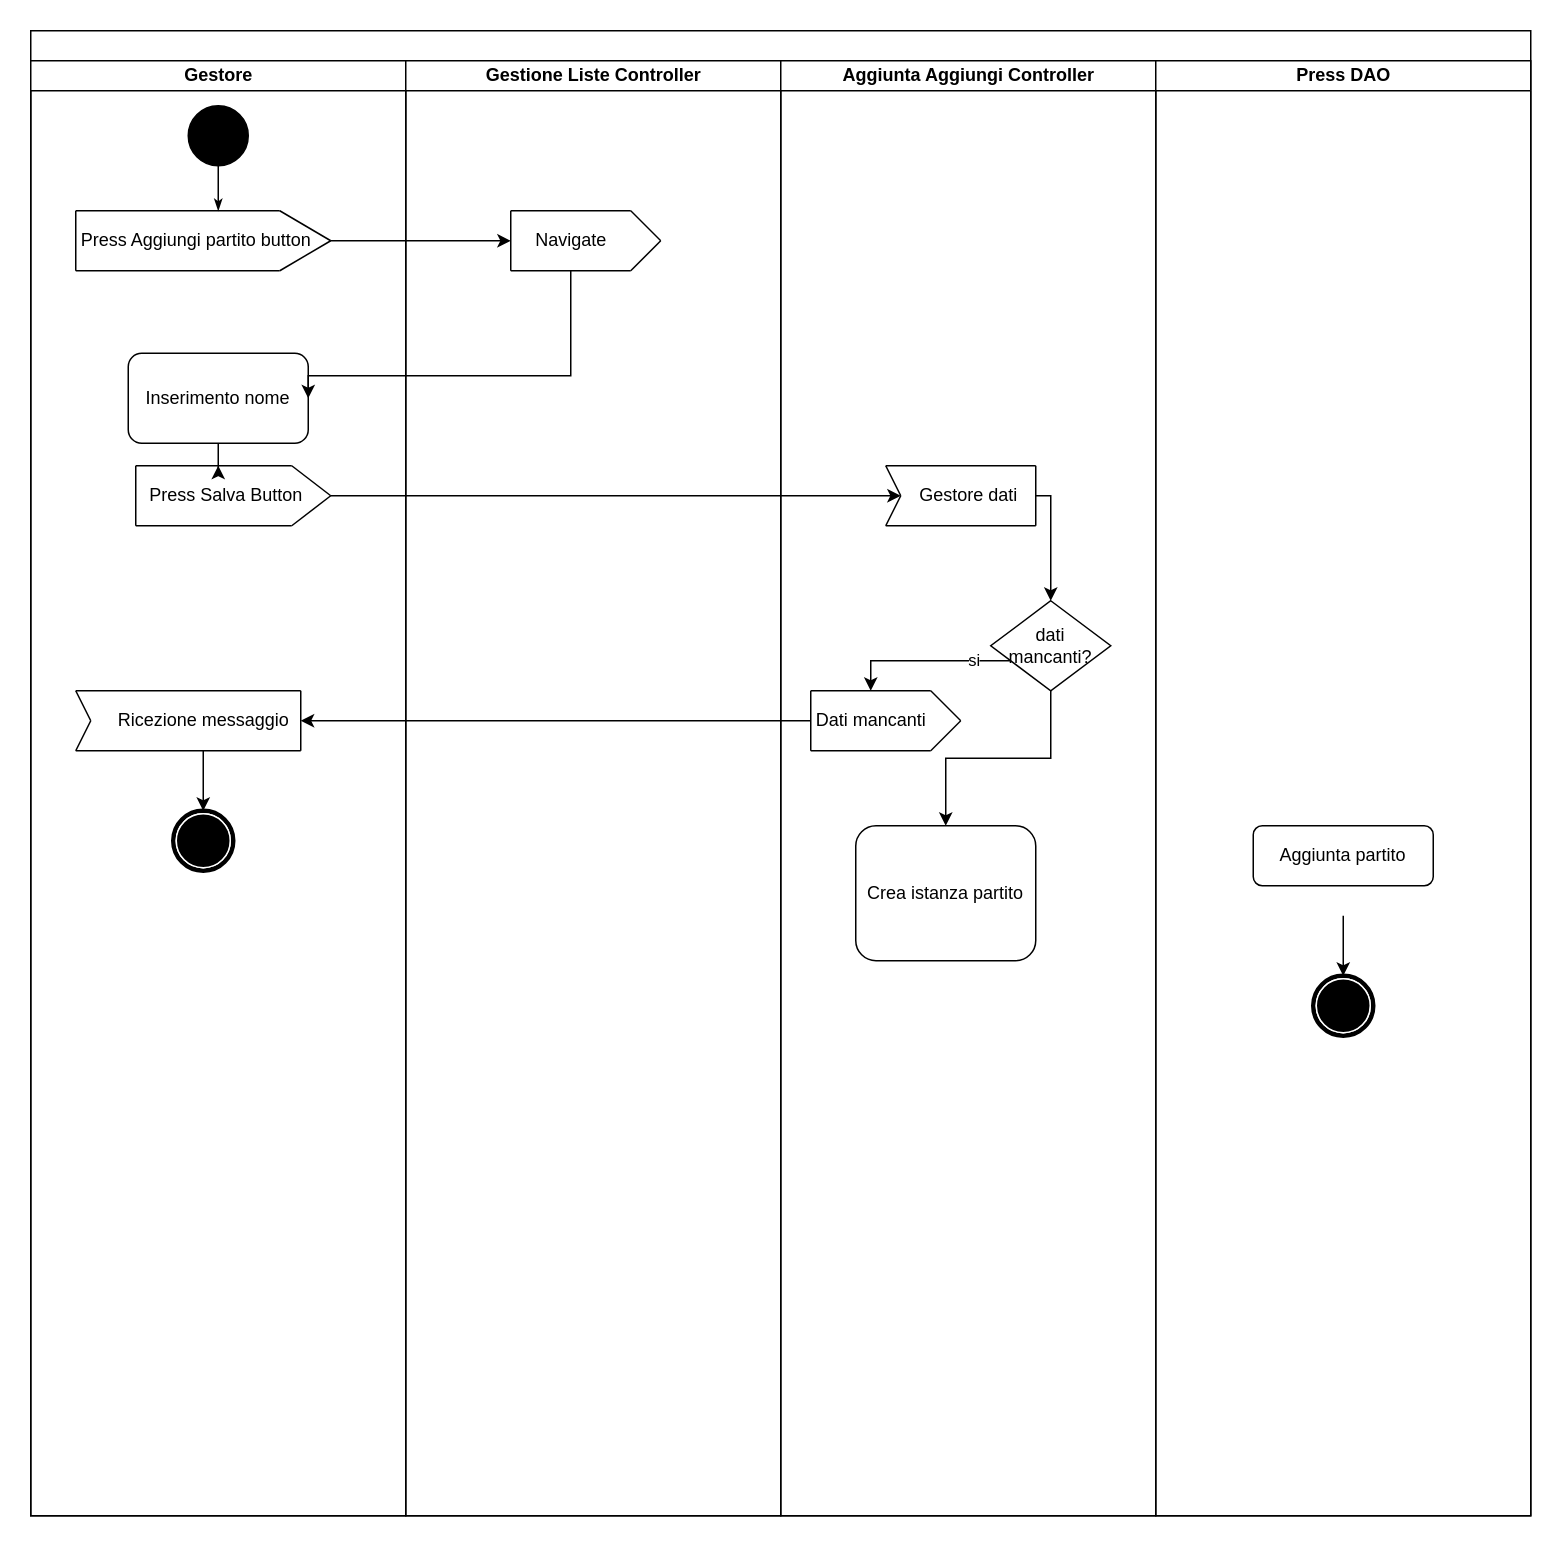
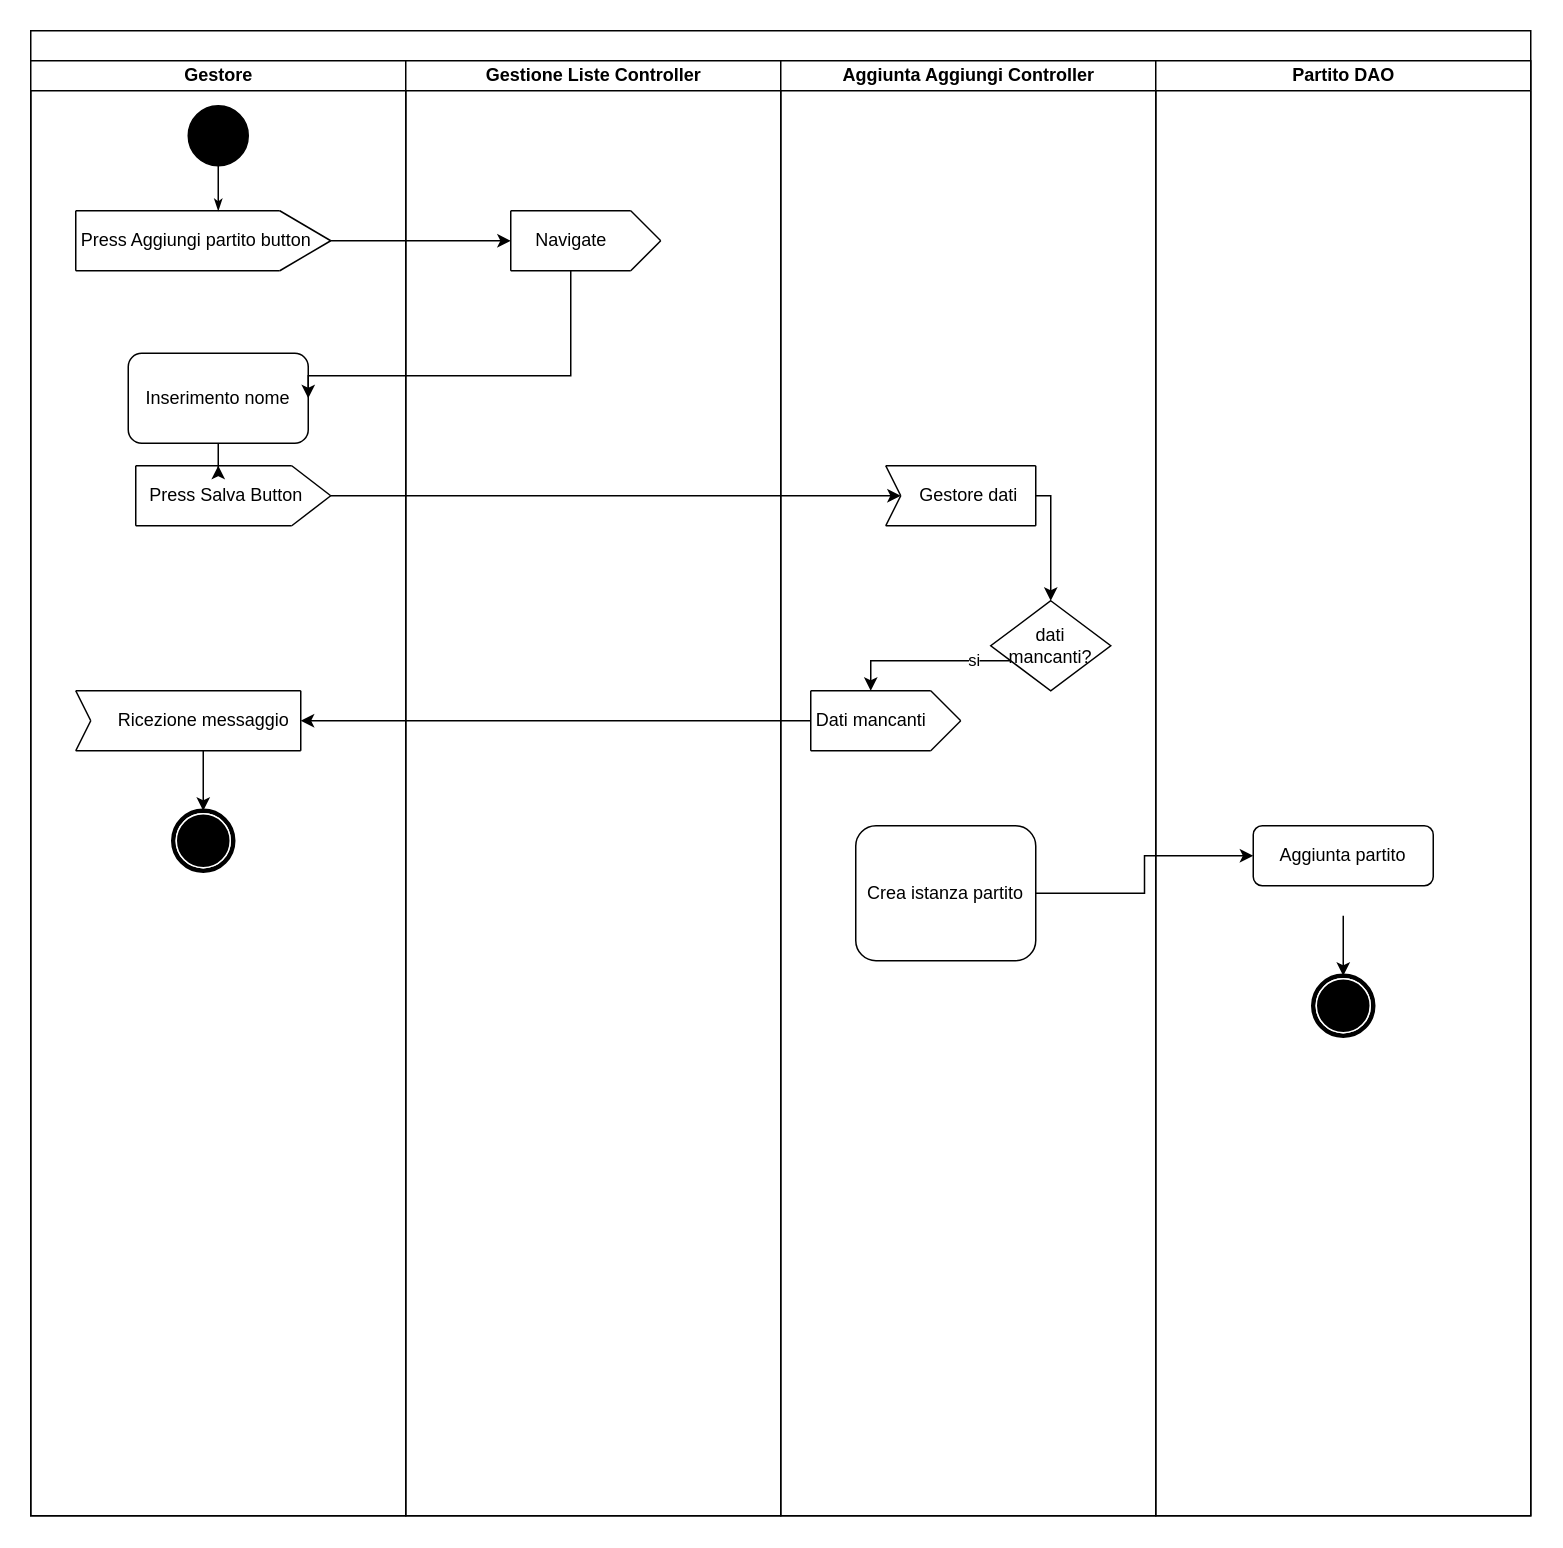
(1344, 76) -> (1344, 76)
(1004, 758) -> none
none -> (1145, 879)
